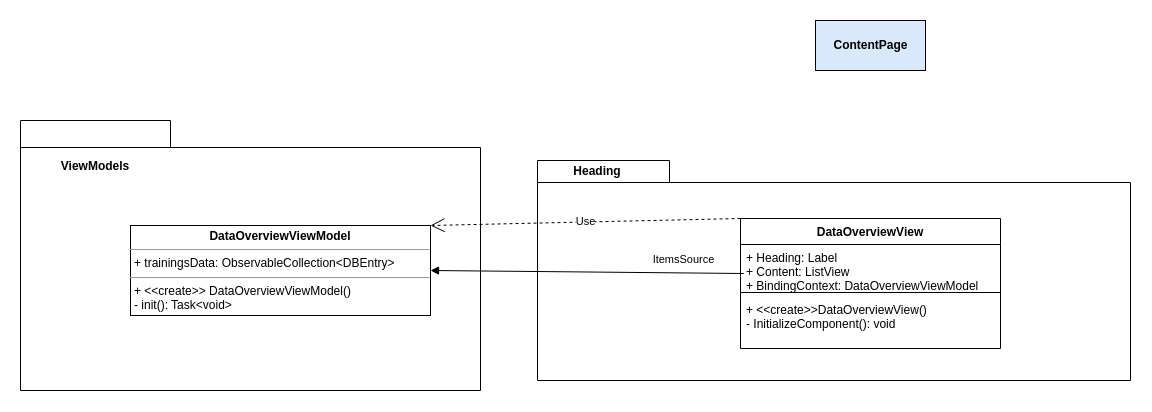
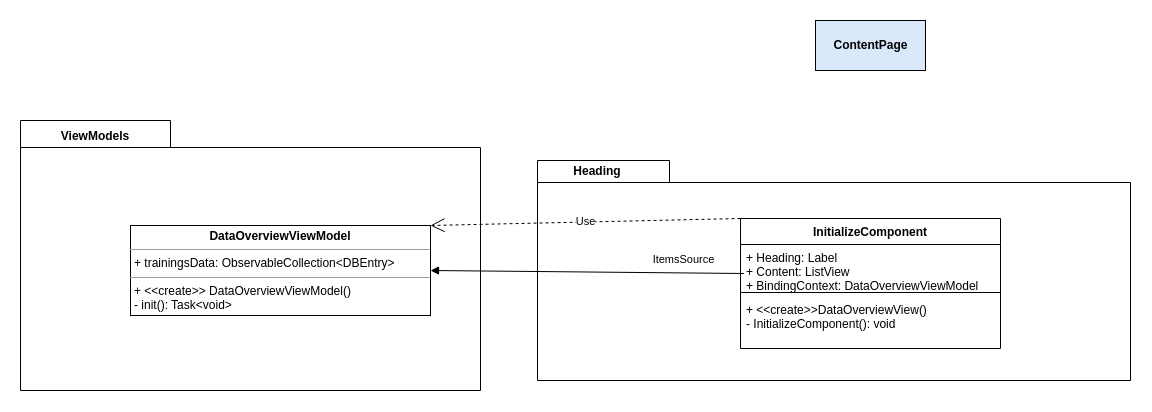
(96, 166) -> (96, 136)
(870, 232) -> (870, 232)
